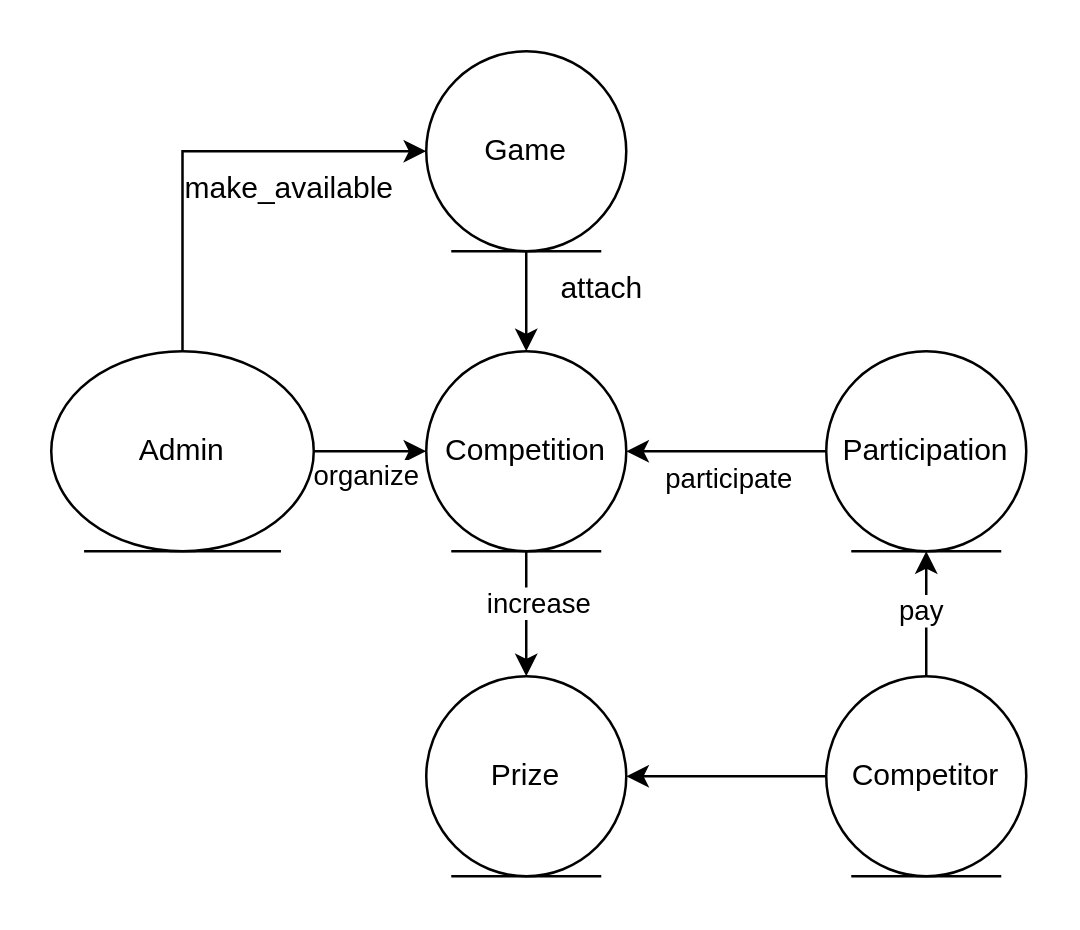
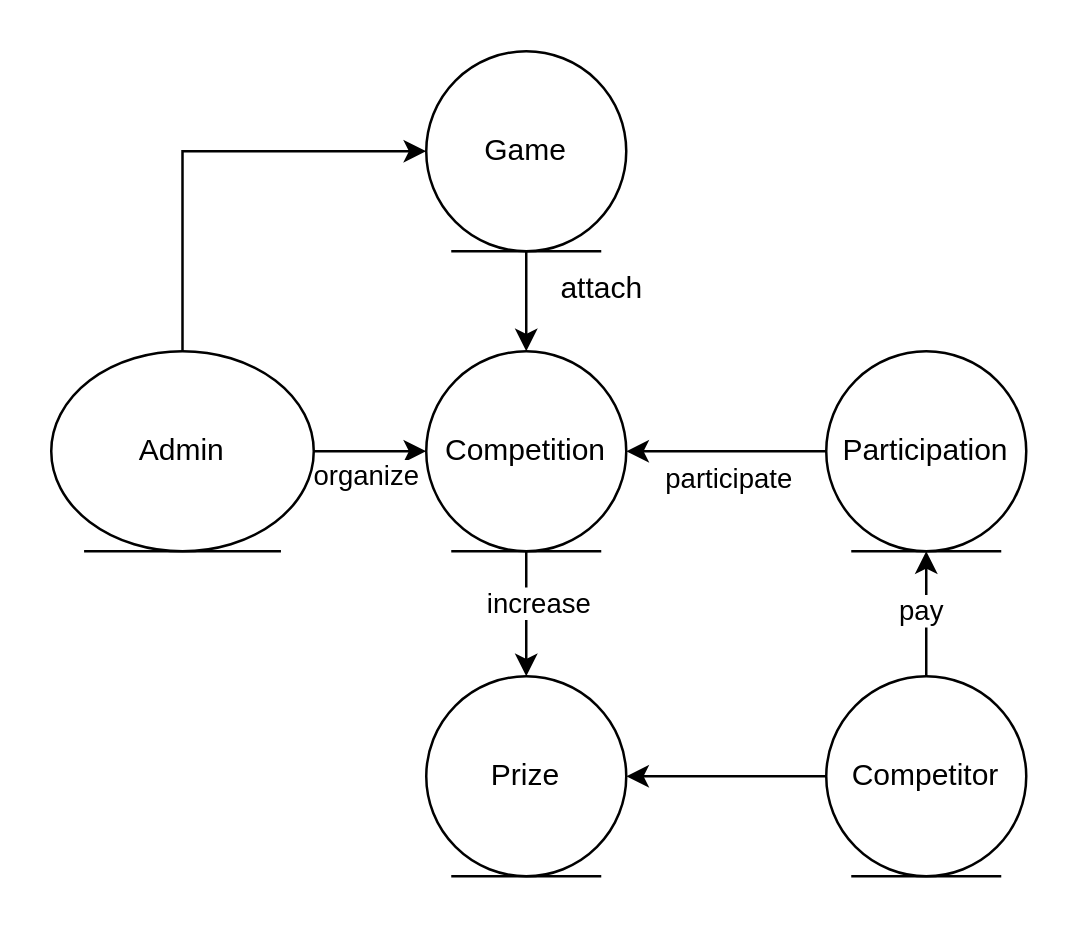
(289, 189) -> none
